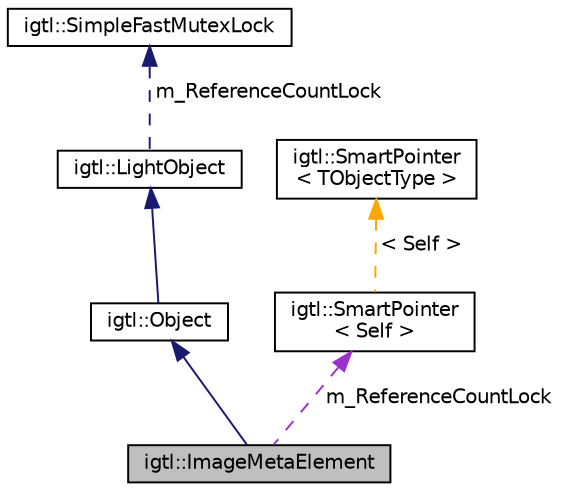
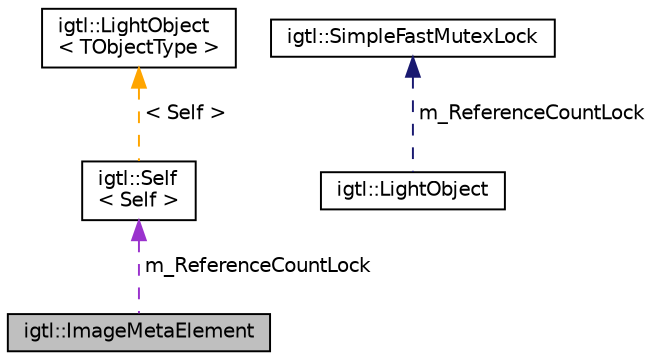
(377, 169) -> (139, 38)
(159, 322) -> none
(375, 322) -> (139, 191)
